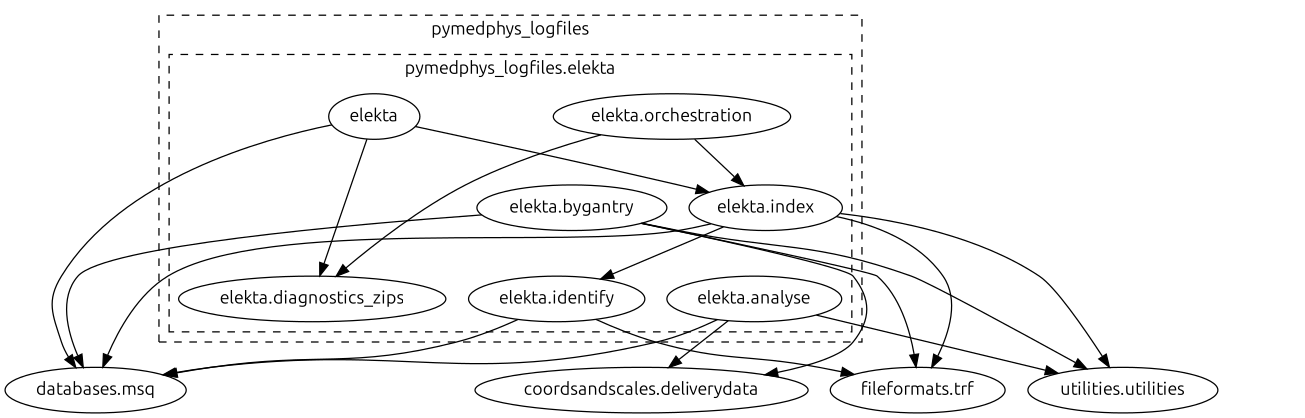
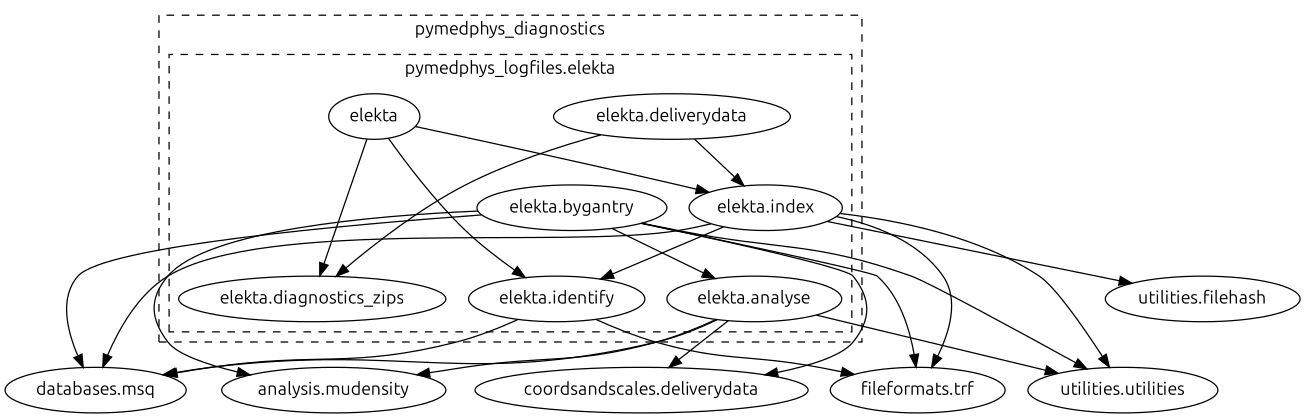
(510, 30) -> (510, 30)
(672, 117) -> (672, 117)
(144, 196) -> (430, 193)
none -> (653, 248)
none -> (1203, 299)
none -> (334, 390)
